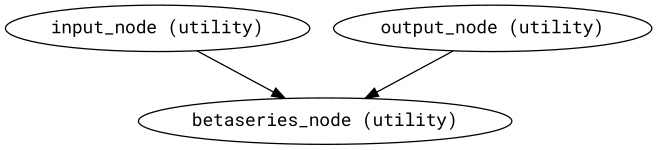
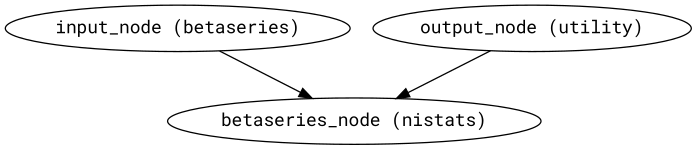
(158, 28) -> (178, 28)
(325, 121) -> (354, 121)
